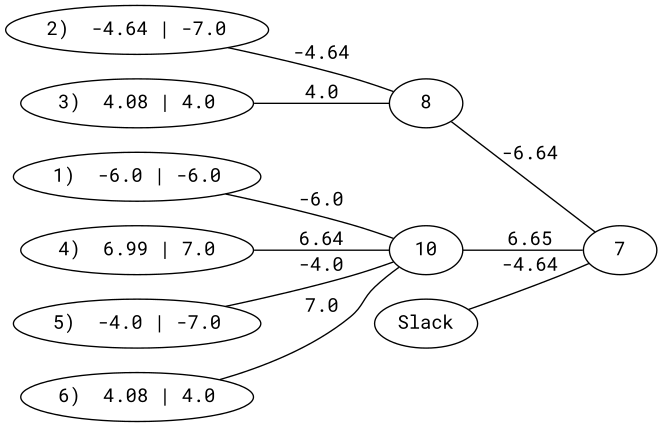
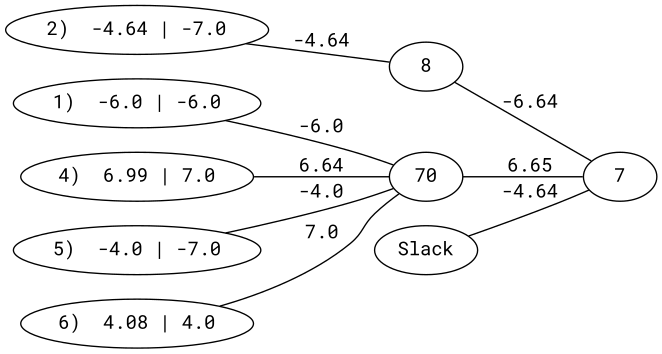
(137, 103) -> none
(426, 250) -> (426, 177)
